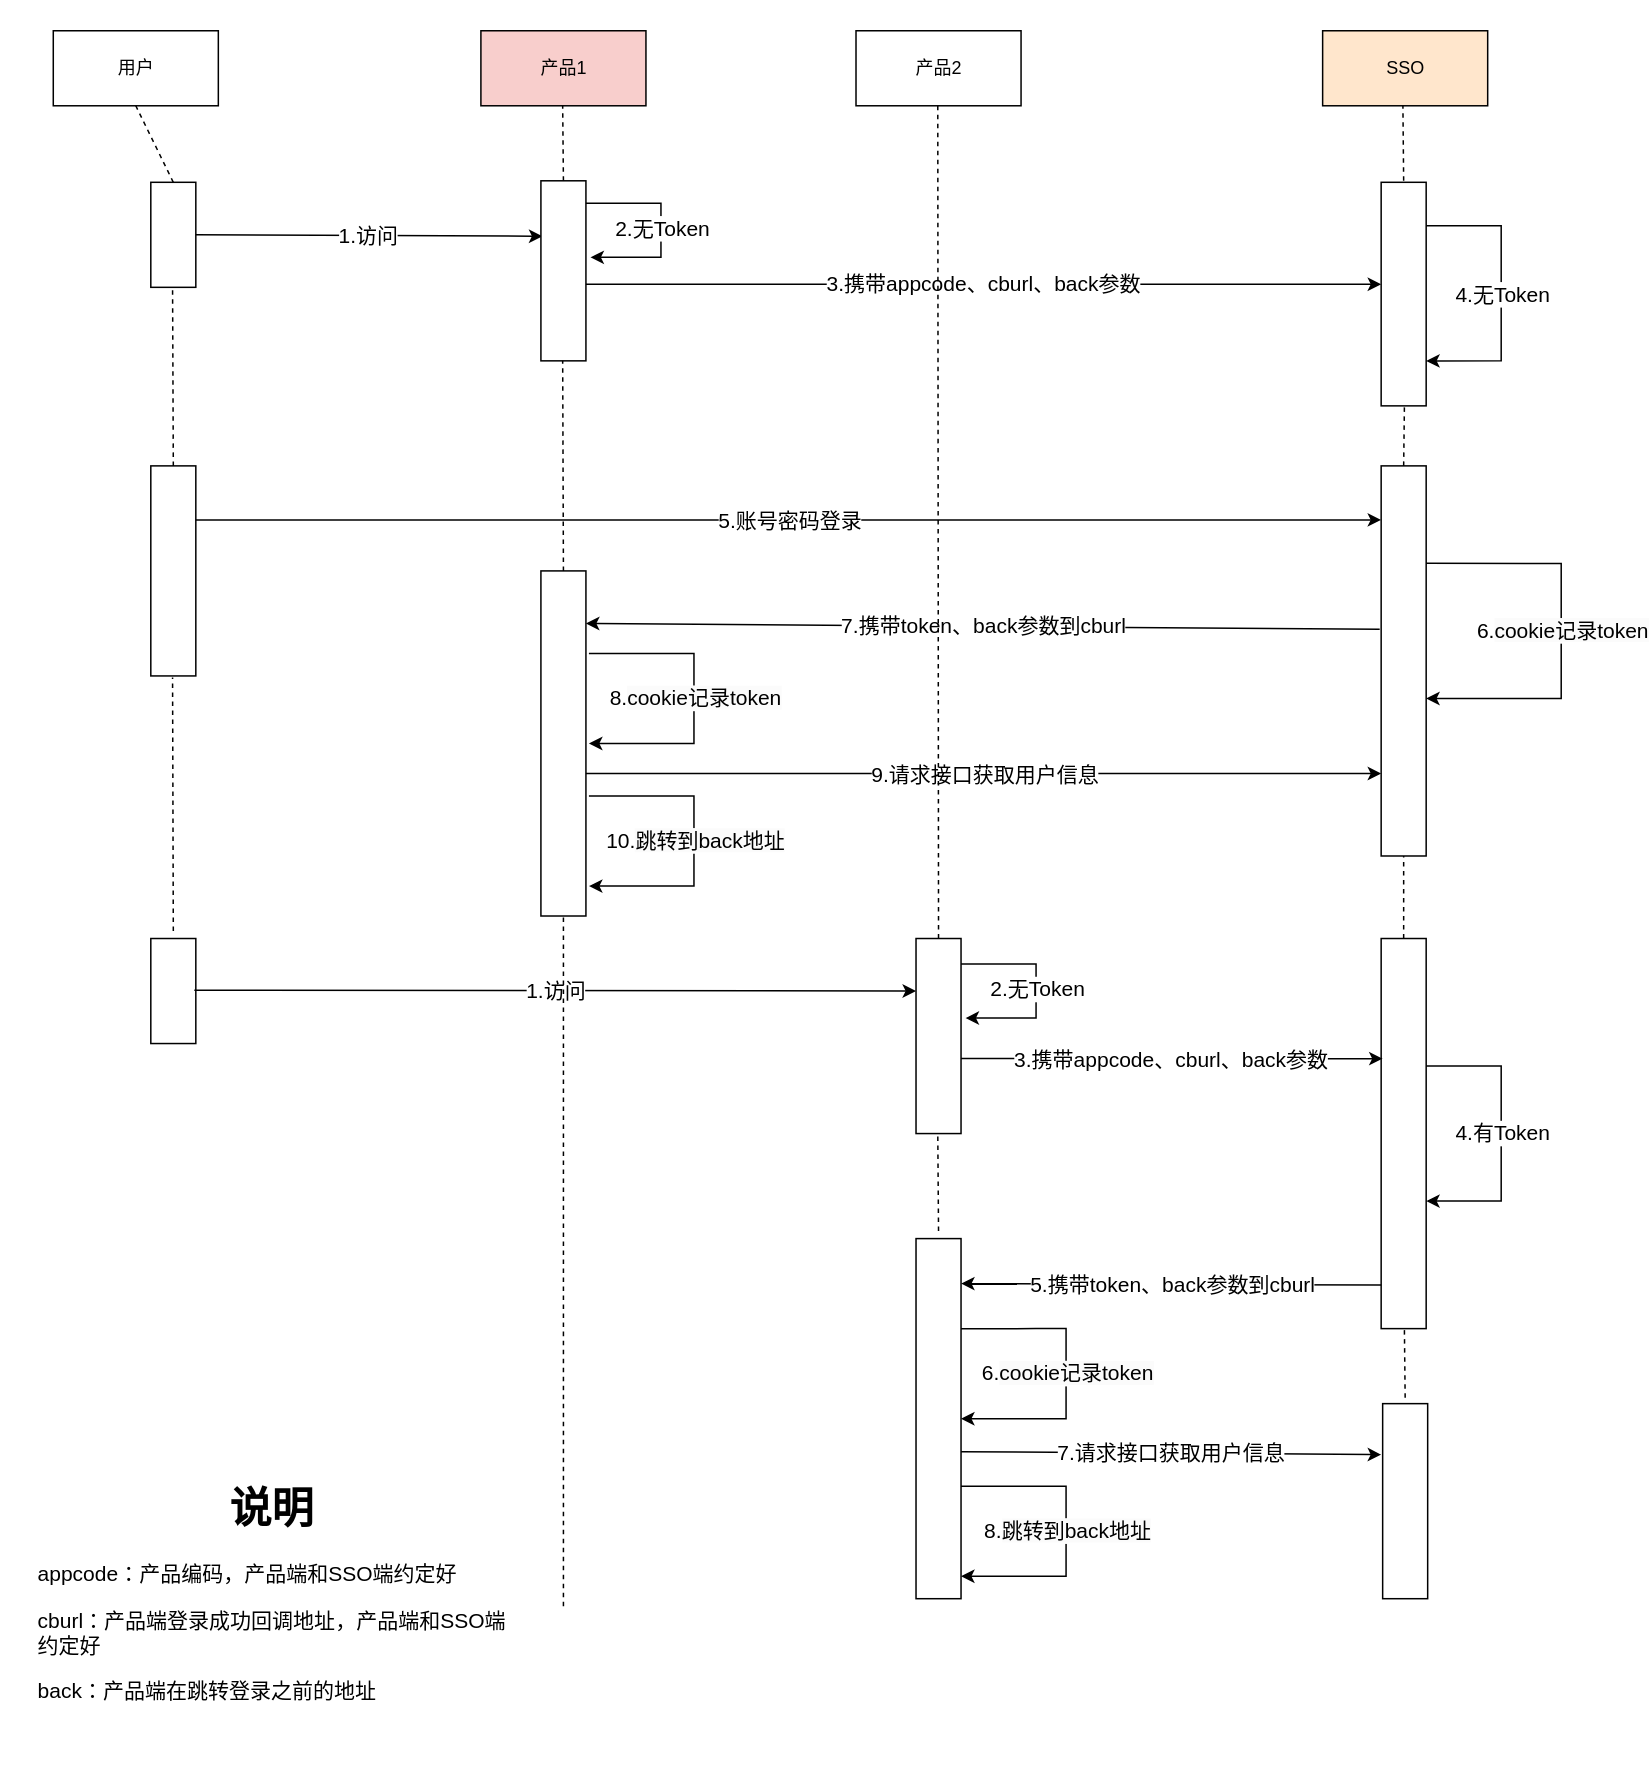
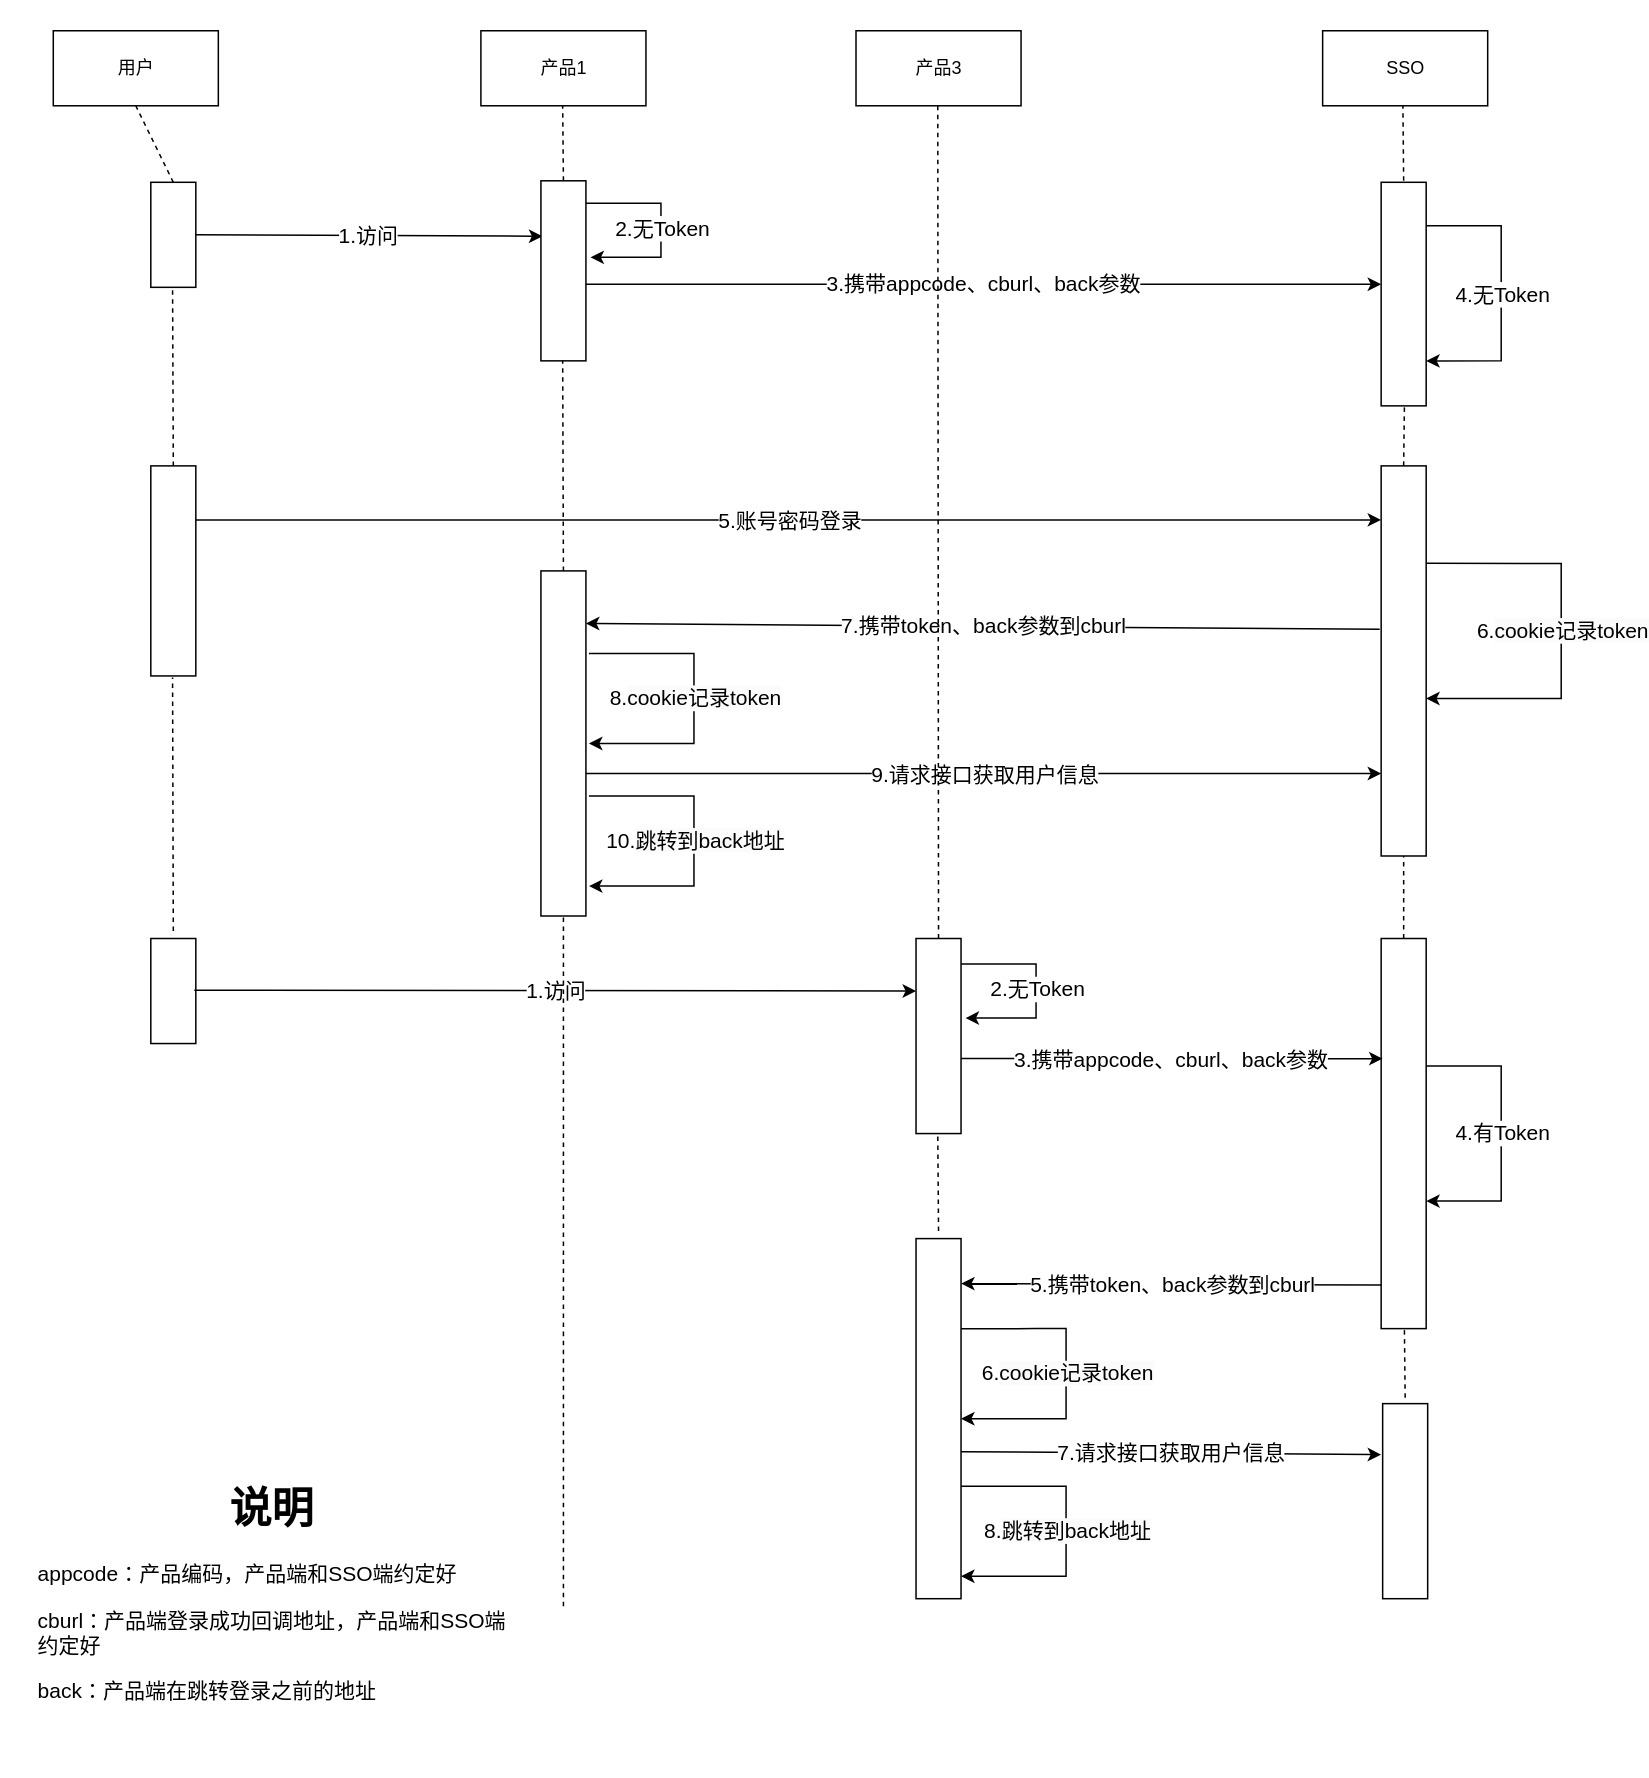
(563, 68) -> (563, 68)
(939, 68) -> (939, 68)
(1405, 68) -> (1405, 68)
